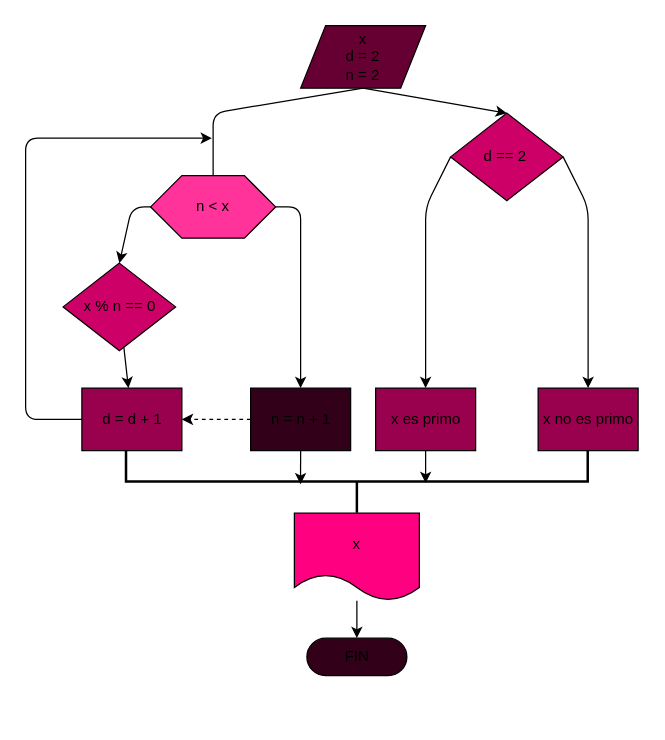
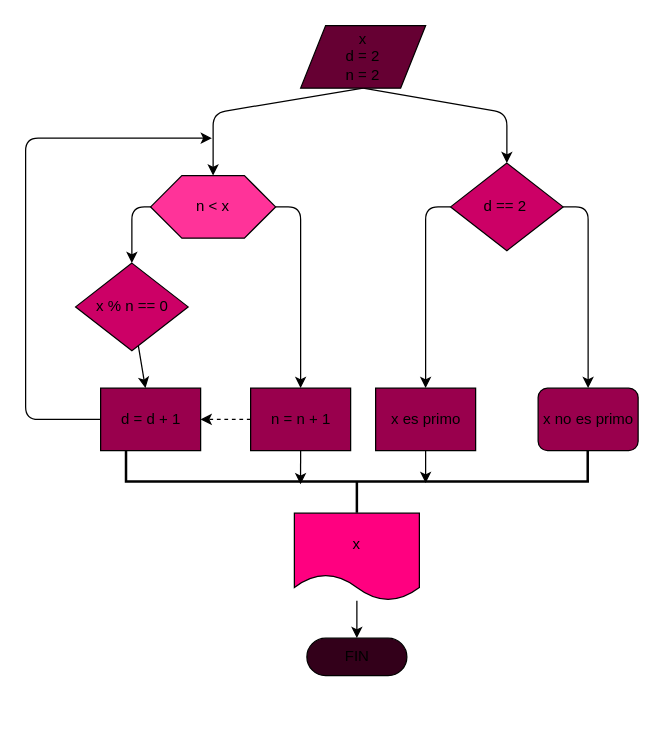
(507, 157) -> (507, 207)
(213, 169) -> (213, 166)
(119, 307) -> (132, 307)
(132, 419) -> (151, 419)
(301, 419) -> (301, 419)
(588, 419) -> (588, 419)
